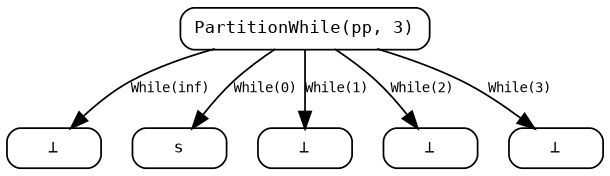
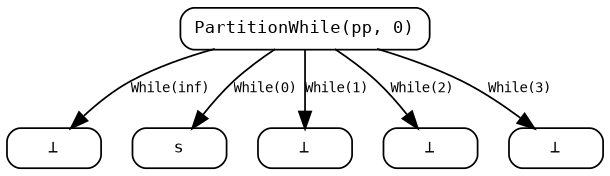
(305, 29) -> (305, 29)
